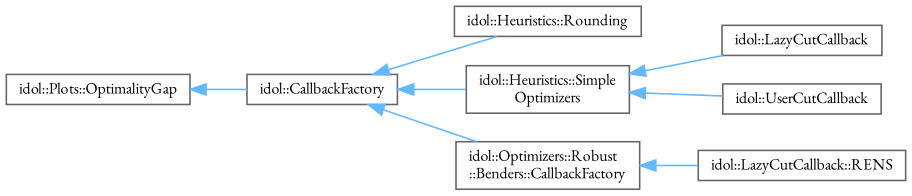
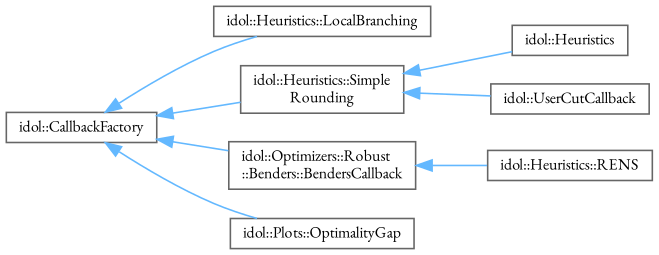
(548, 21) -> (322, 21)
(802, 40) -> (570, 40)
(227, 89) -> (186, 190)
(548, 89) -> (322, 89)
(548, 165) -> (322, 165)
(802, 165) -> (570, 165)
